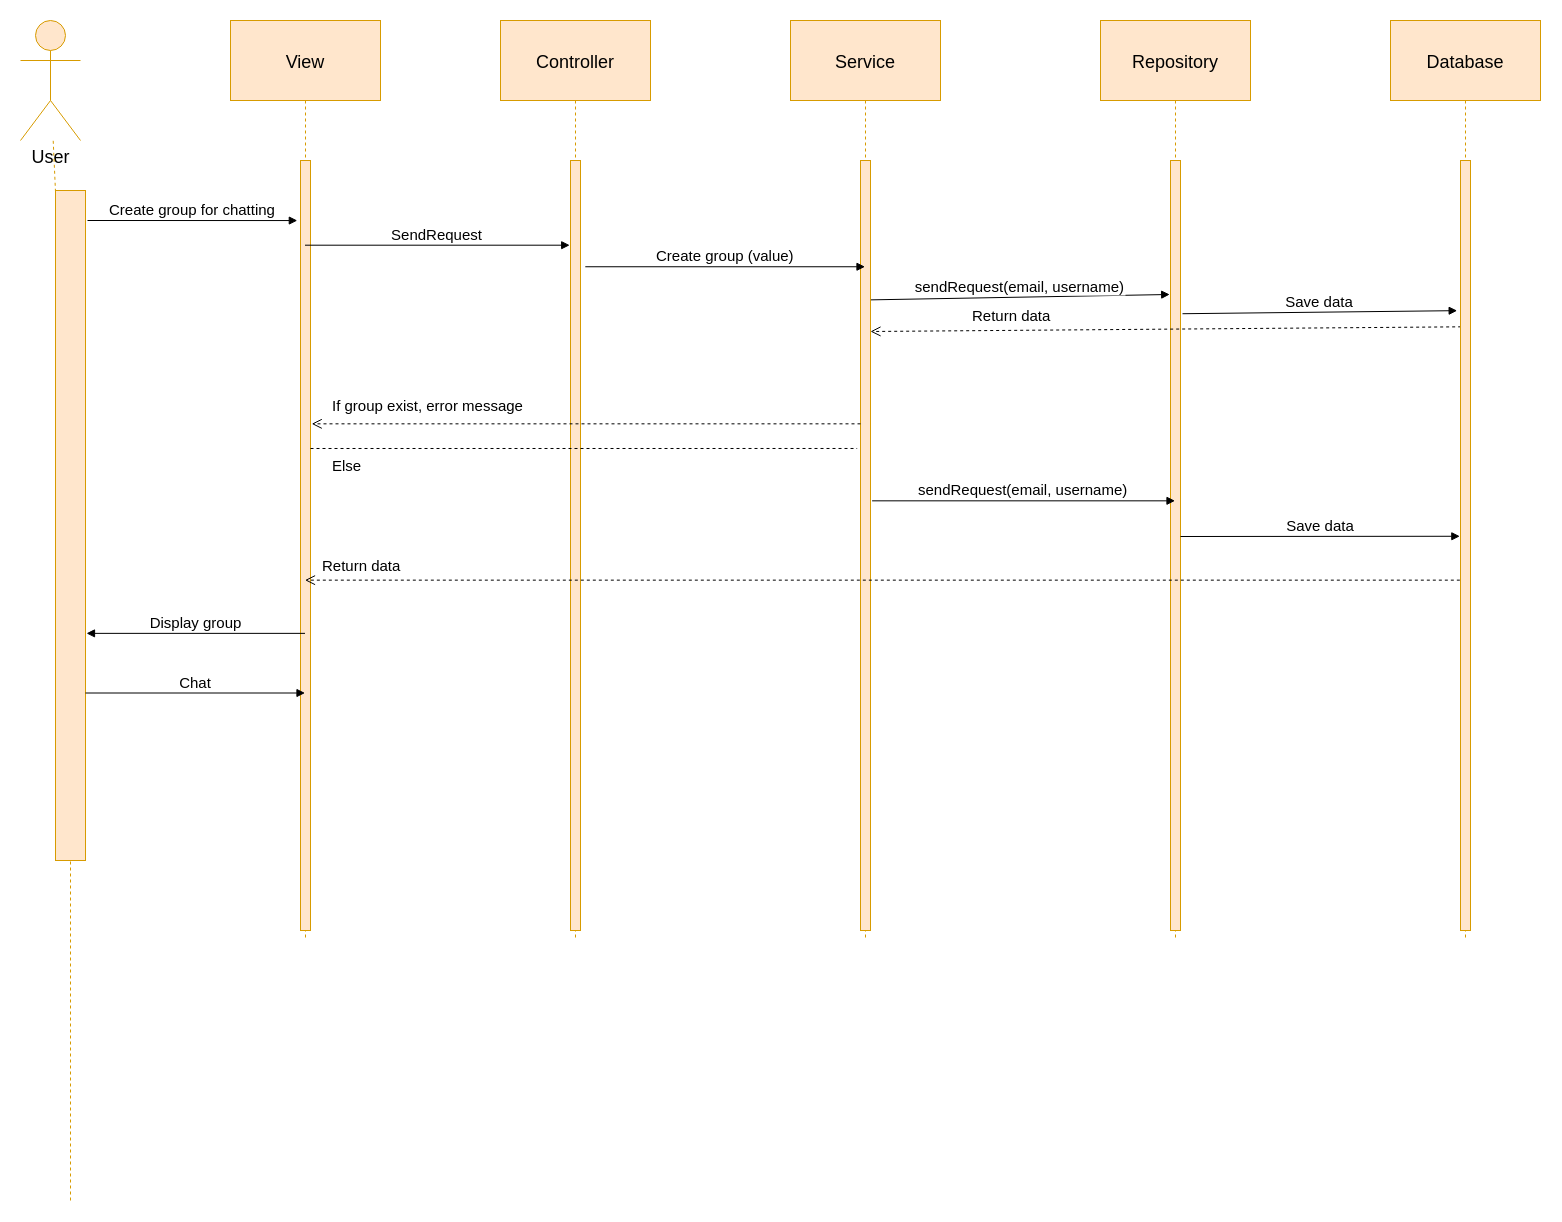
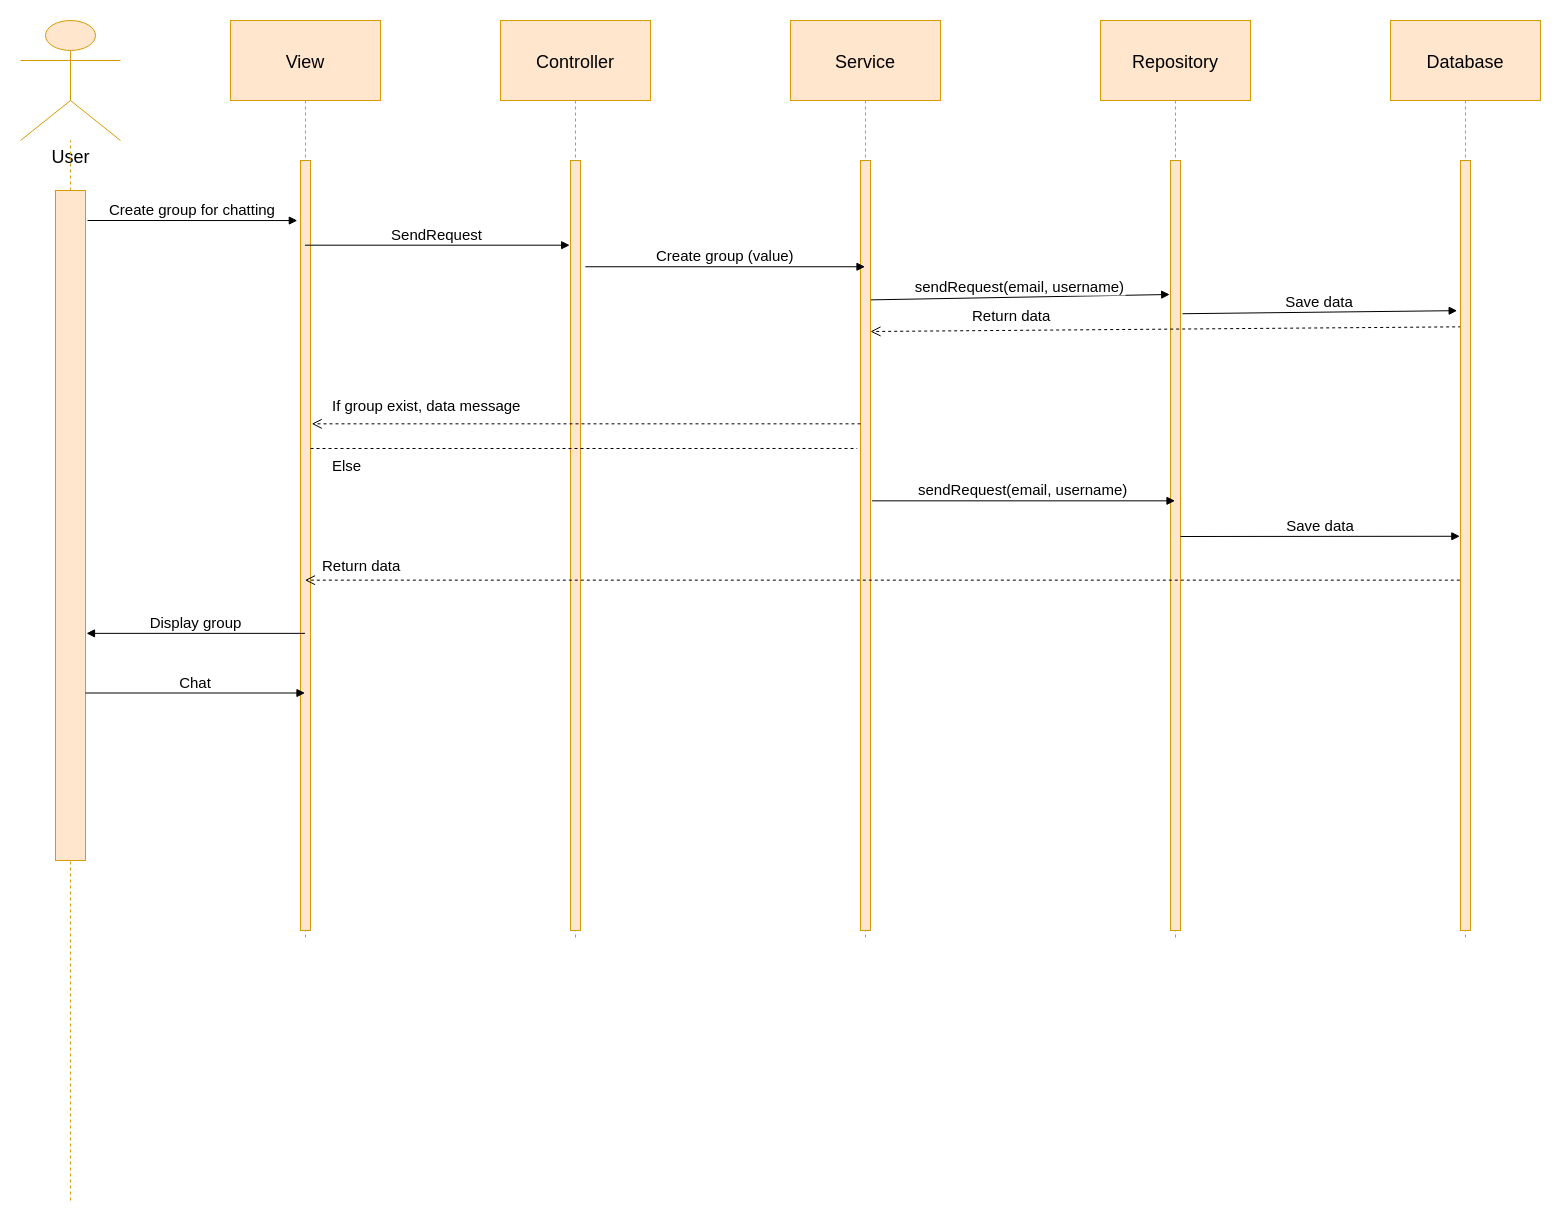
(51, 81) -> (71, 81)
(421, 405) -> (417, 405)
